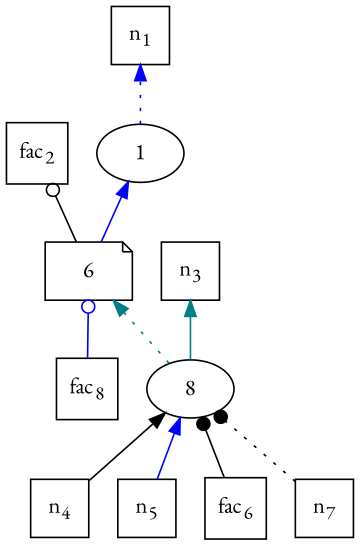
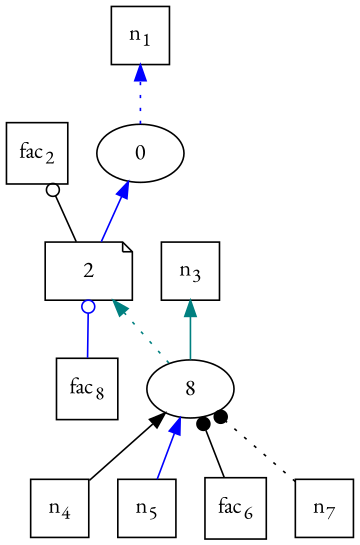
(140, 153) -> (140, 153)
(89, 271) -> (89, 271)
